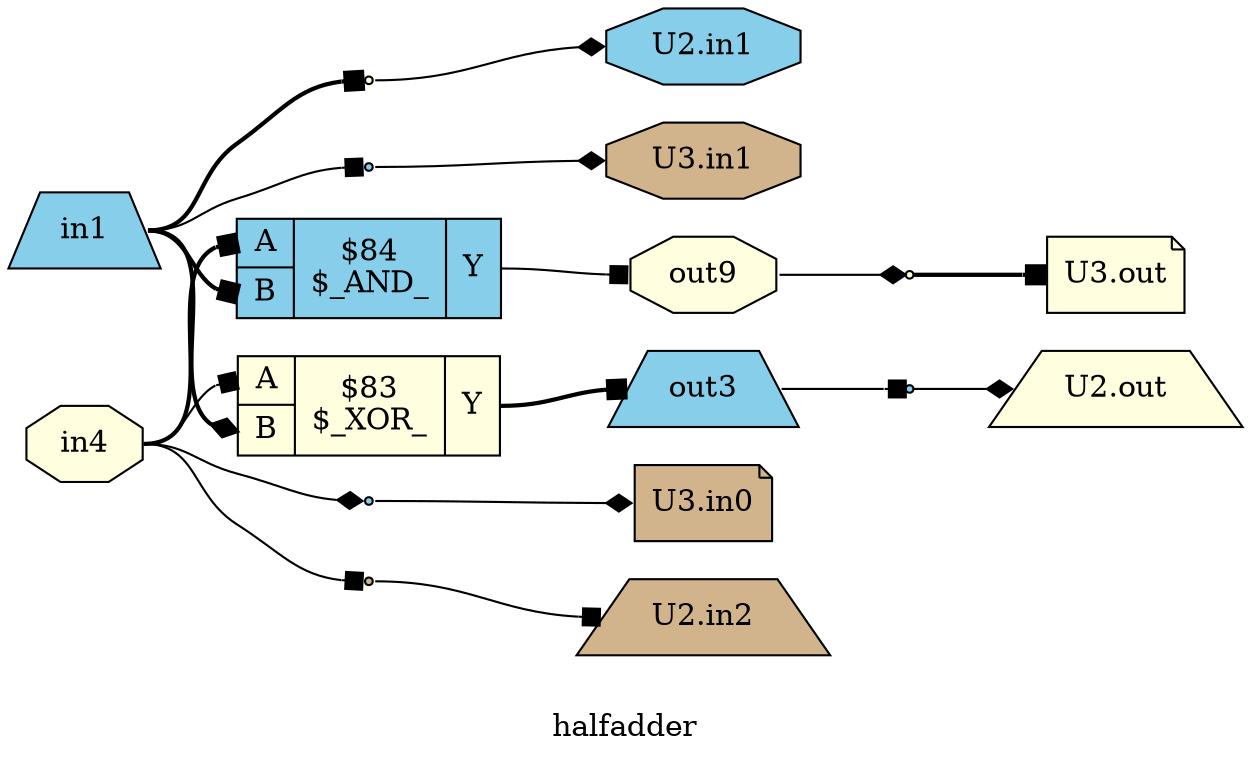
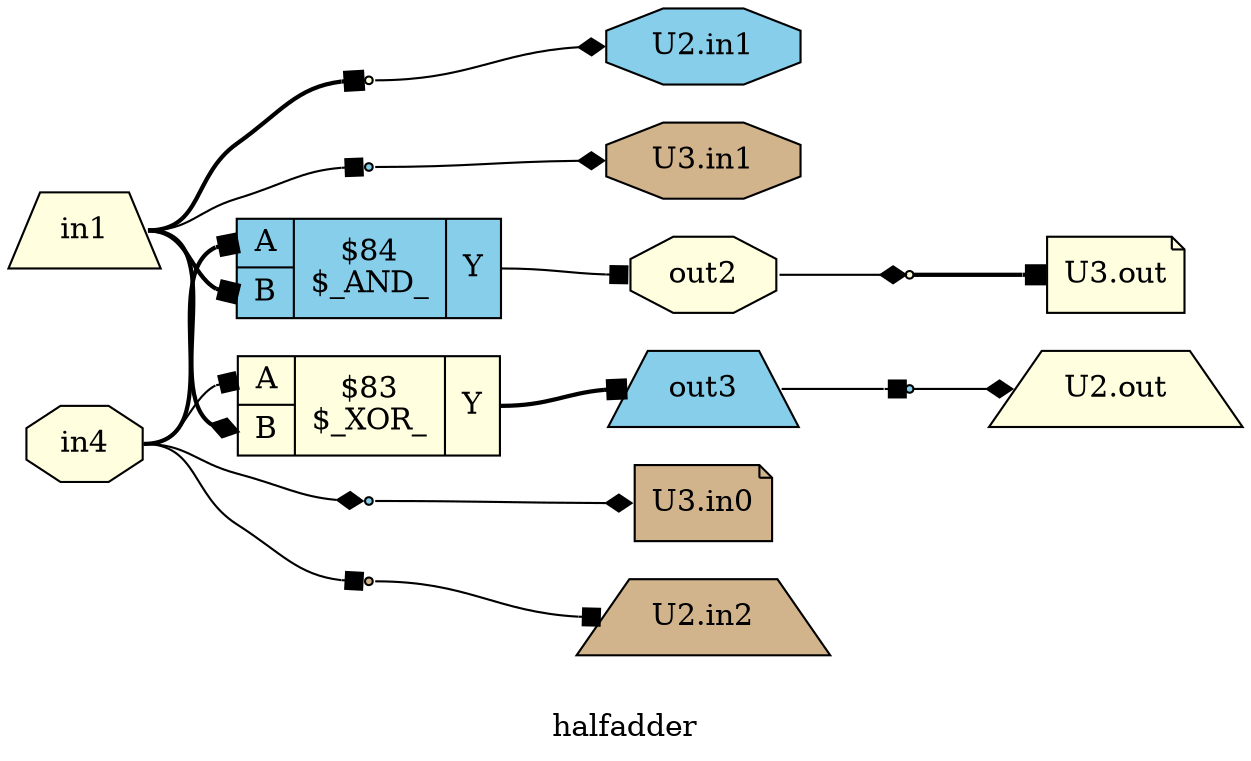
(85, 230) -> (85, 230)
(703, 275) -> (703, 275)
